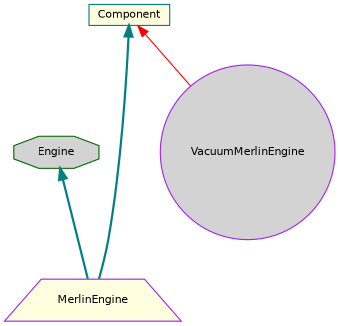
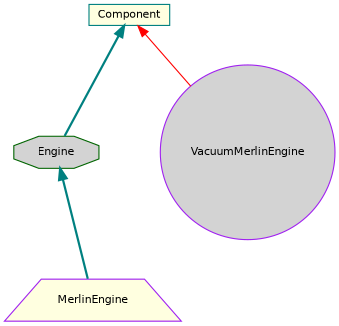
(119, 159) -> (92, 86)
